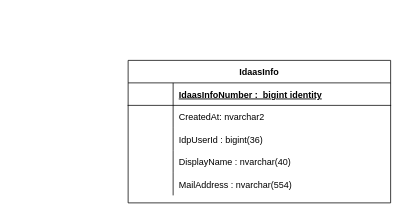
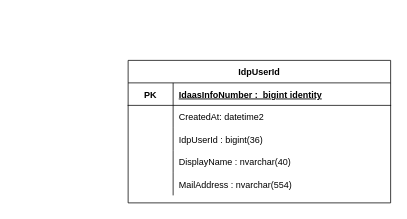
(259, 72) -> (259, 72)
none -> (150, 94)
(227, 117) -> (225, 117)
